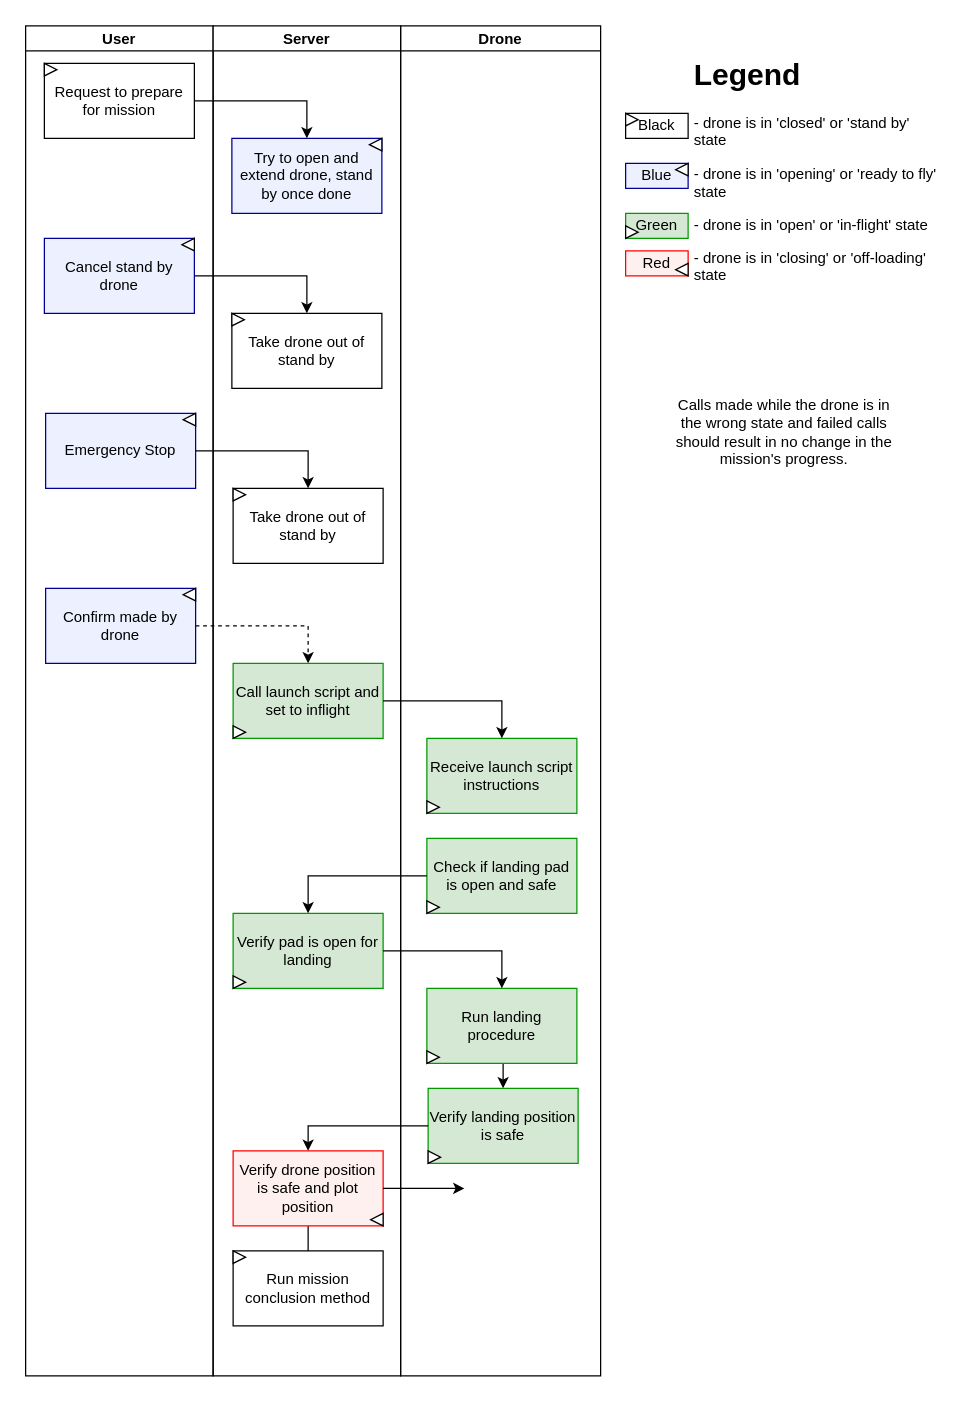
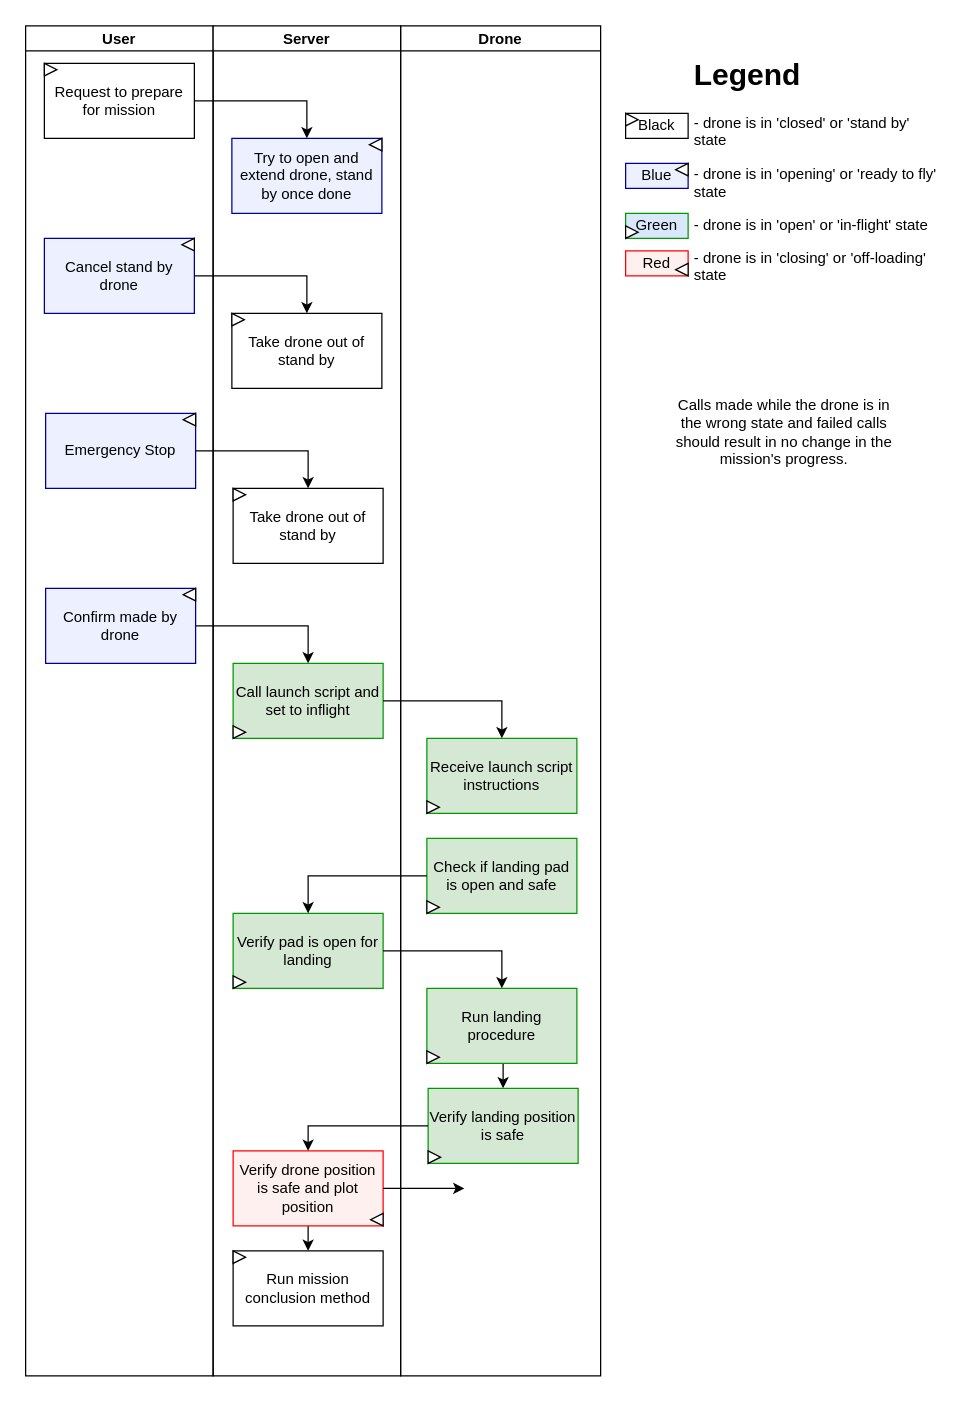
(657, 226) -> (657, 226)
(267, 626) -> (267, 626)
(308, 1244) -> (308, 1241)
